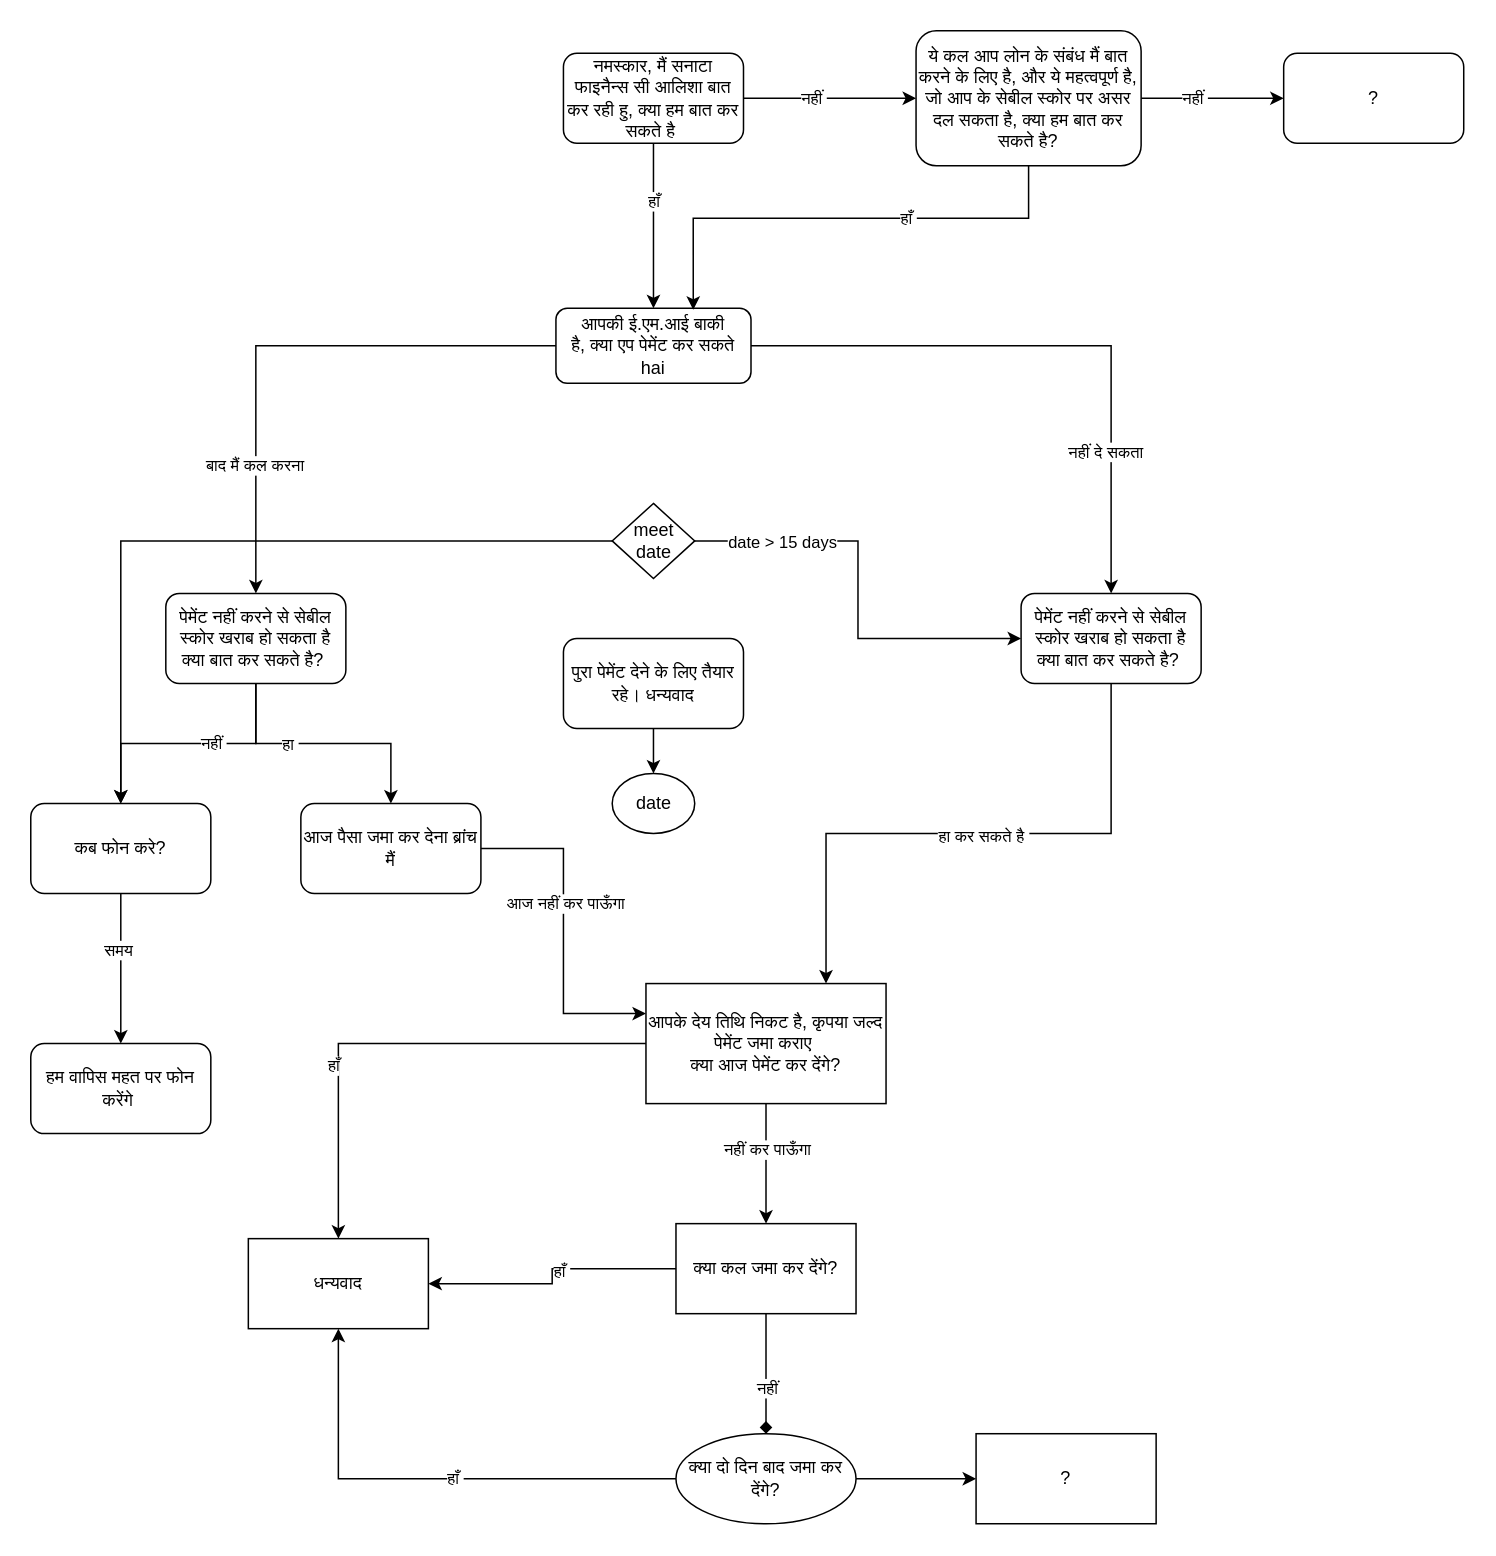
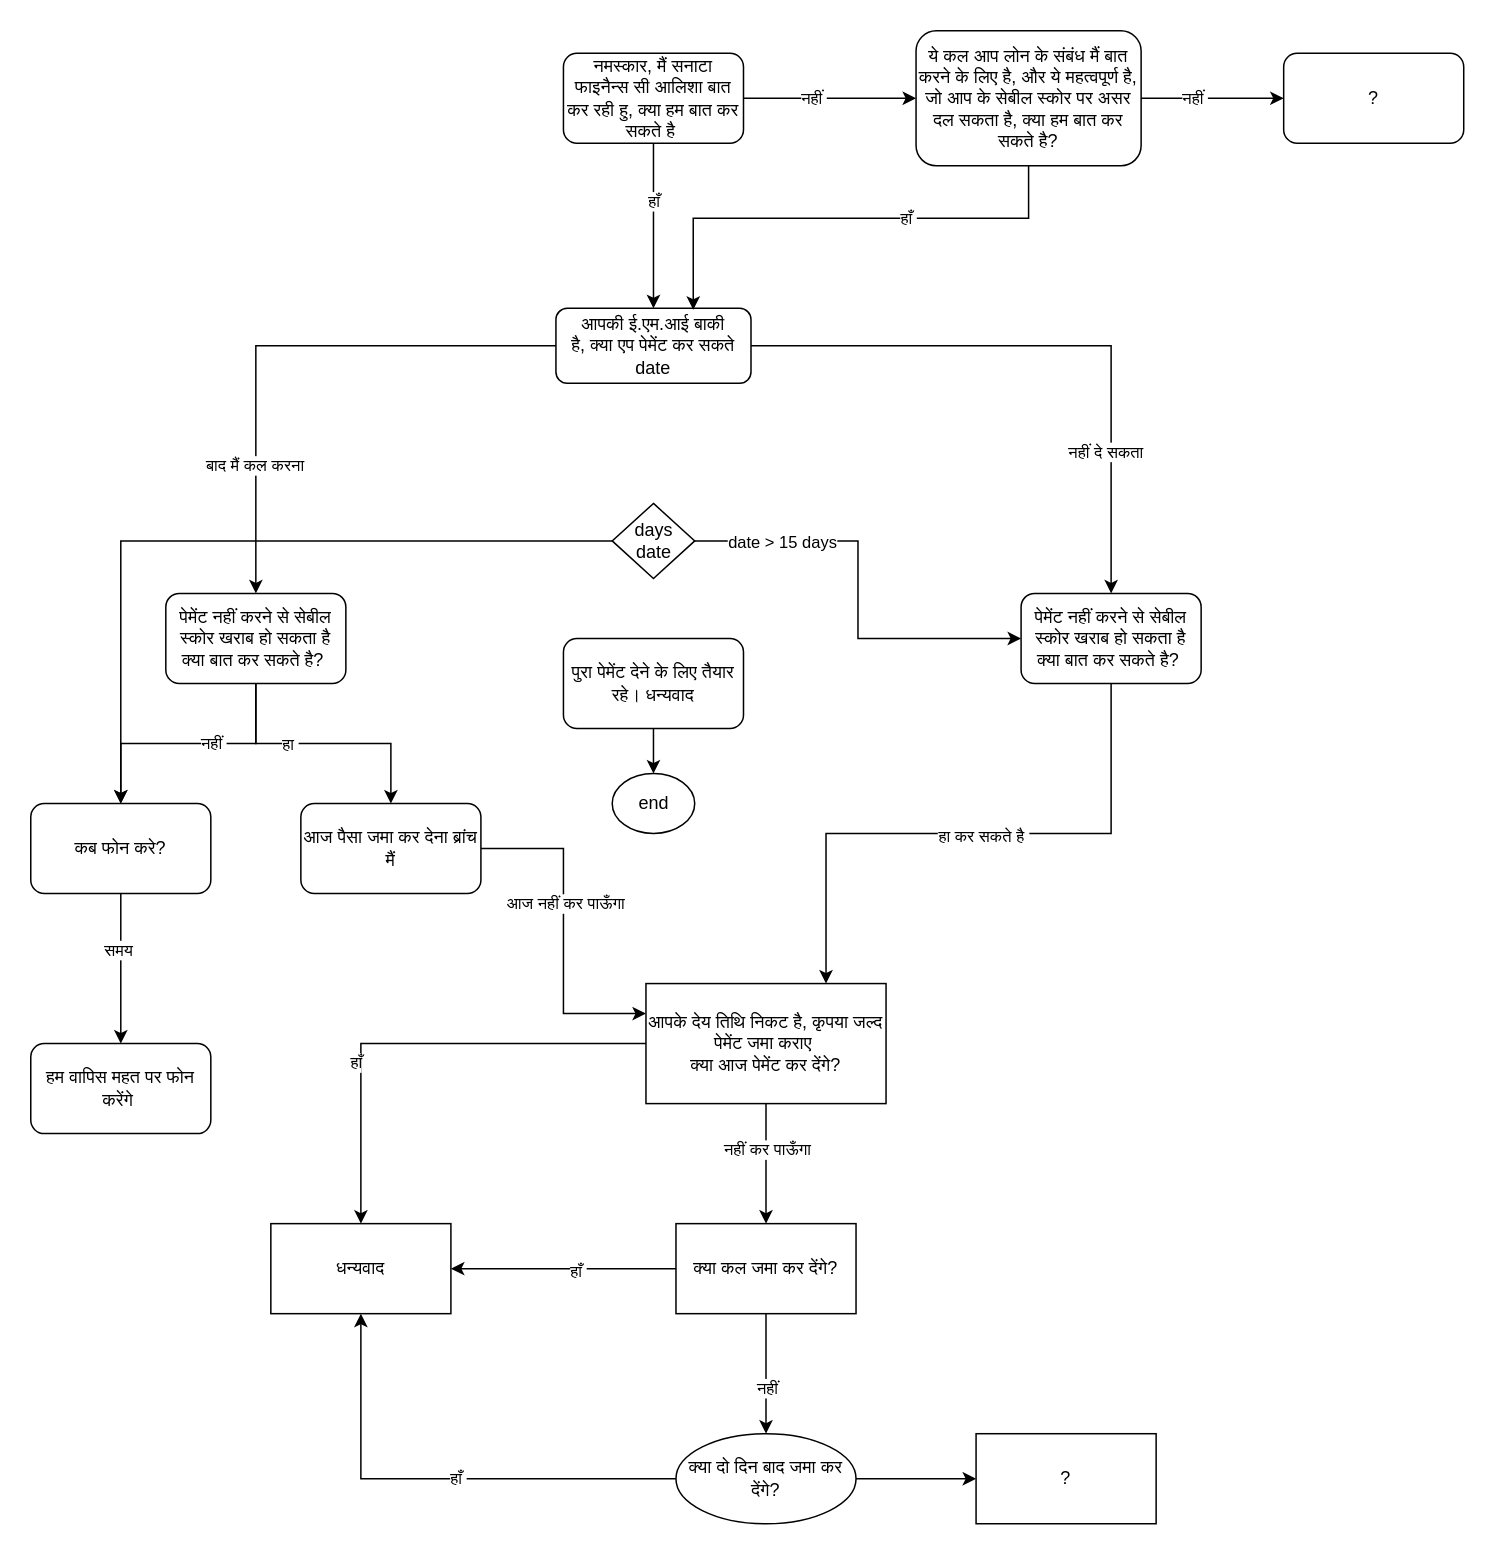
(653, 346) -> (653, 346)
(654, 541) -> (654, 541)
(654, 803) -> (654, 803)
(338, 1283) -> (361, 1268)
(766, 1421) -> (766, 1422)
